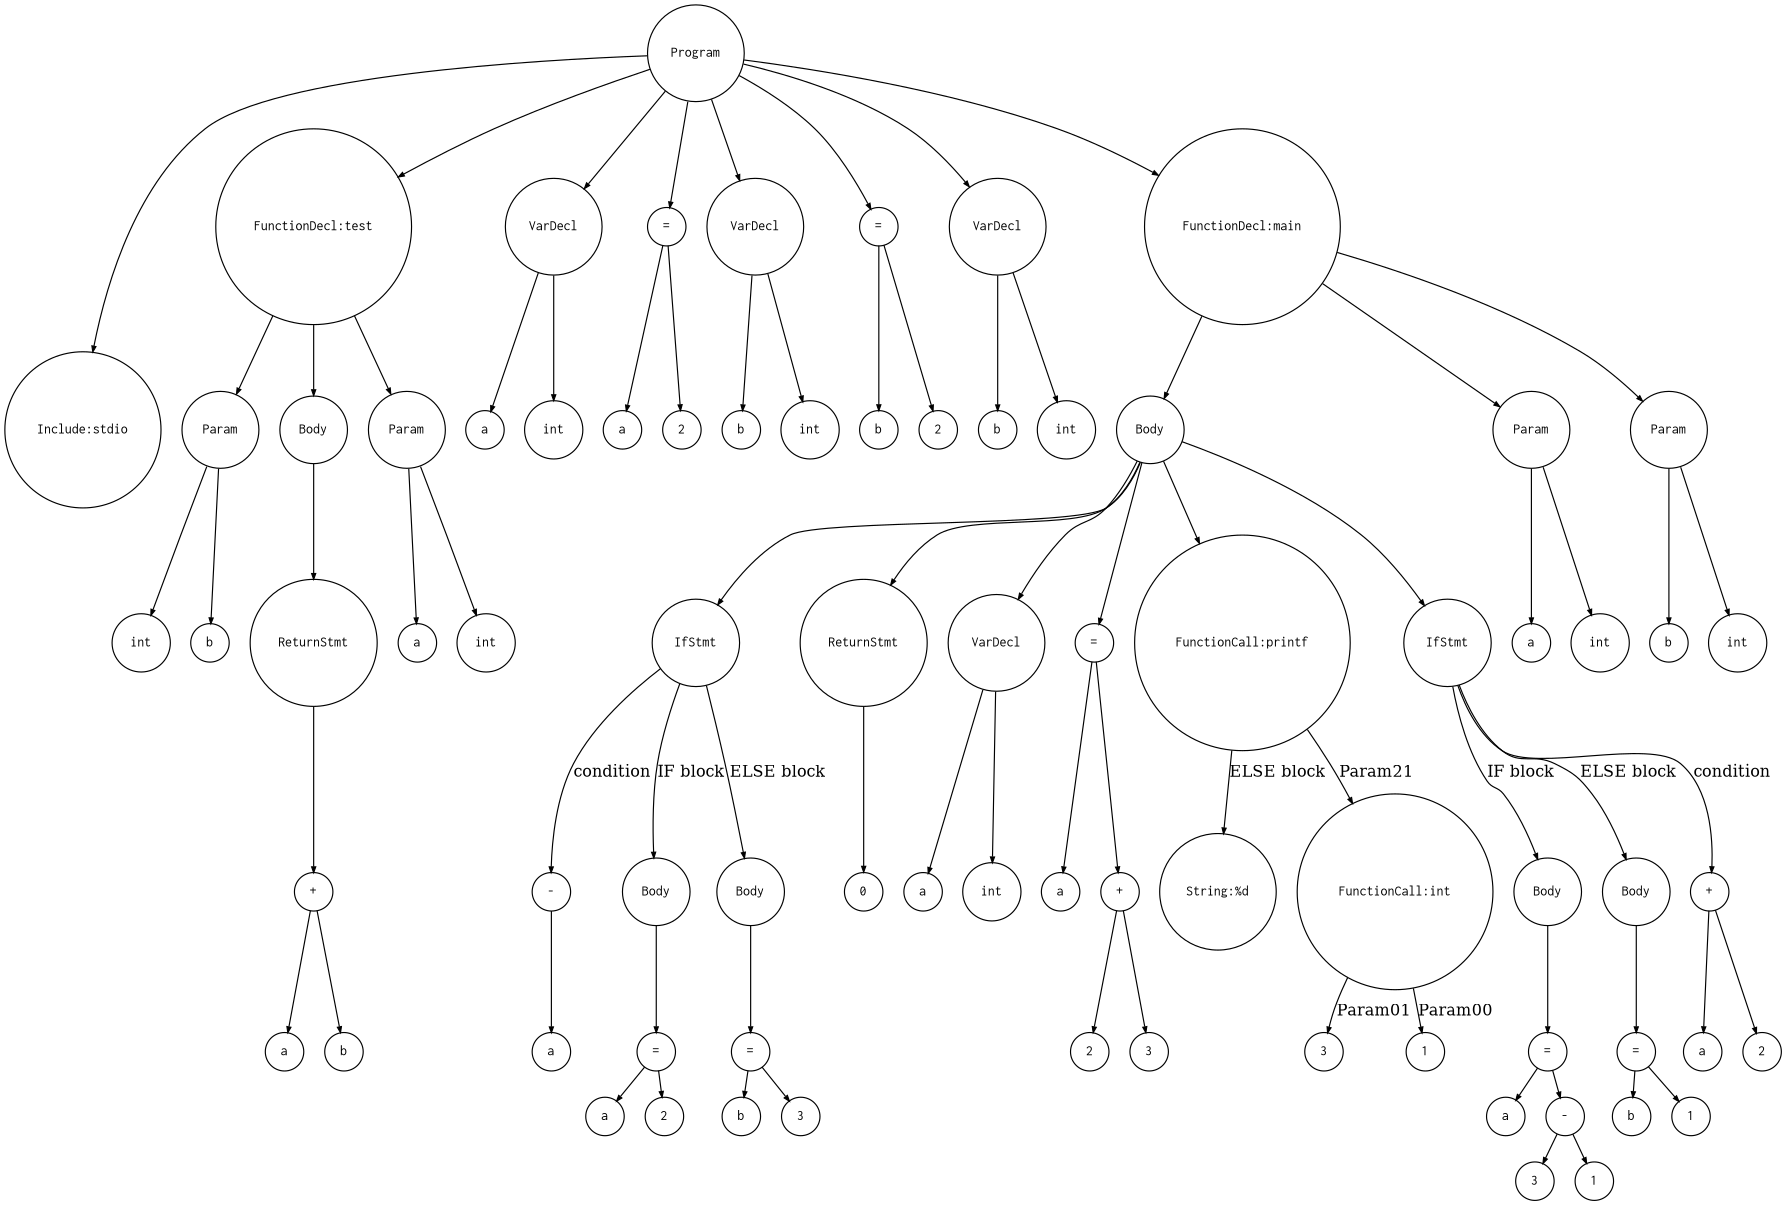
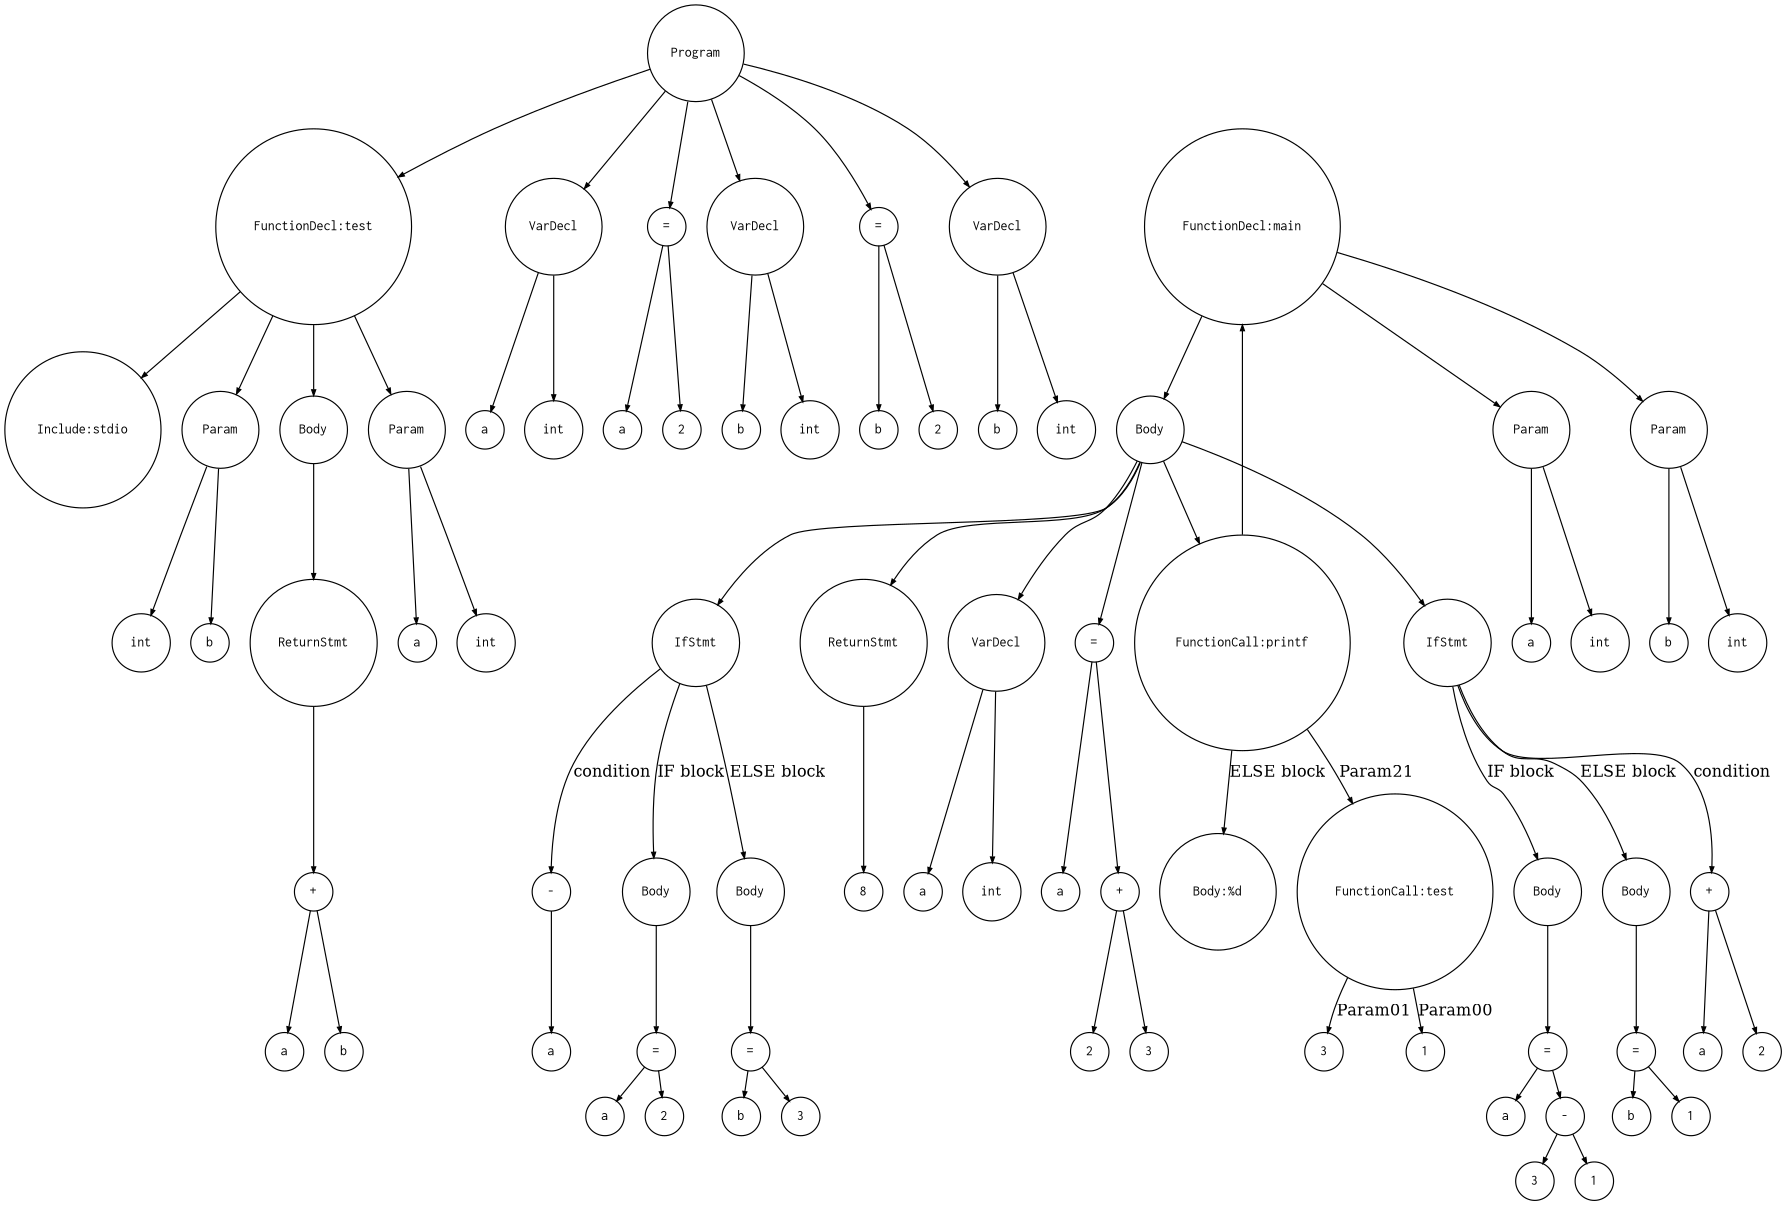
(299, 93) -> (193, 333)
(954, 98) -> (1242, 433)
(864, 892) -> (864, 892)
(1218, 892) -> (1218, 892)
(1395, 892) -> (1395, 892)
